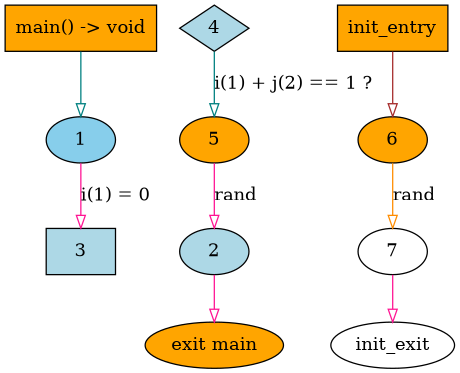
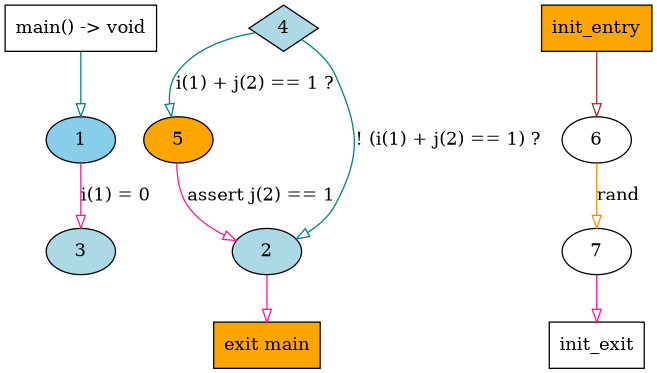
(81, 28) -> (81, 28)
none -> (354, 135)
(393, 140) -> (597, 140)
(236, 196) -> (261, 196)
(81, 252) -> (81, 252)
(214, 345) -> (267, 345)
(393, 345) -> (597, 345)
